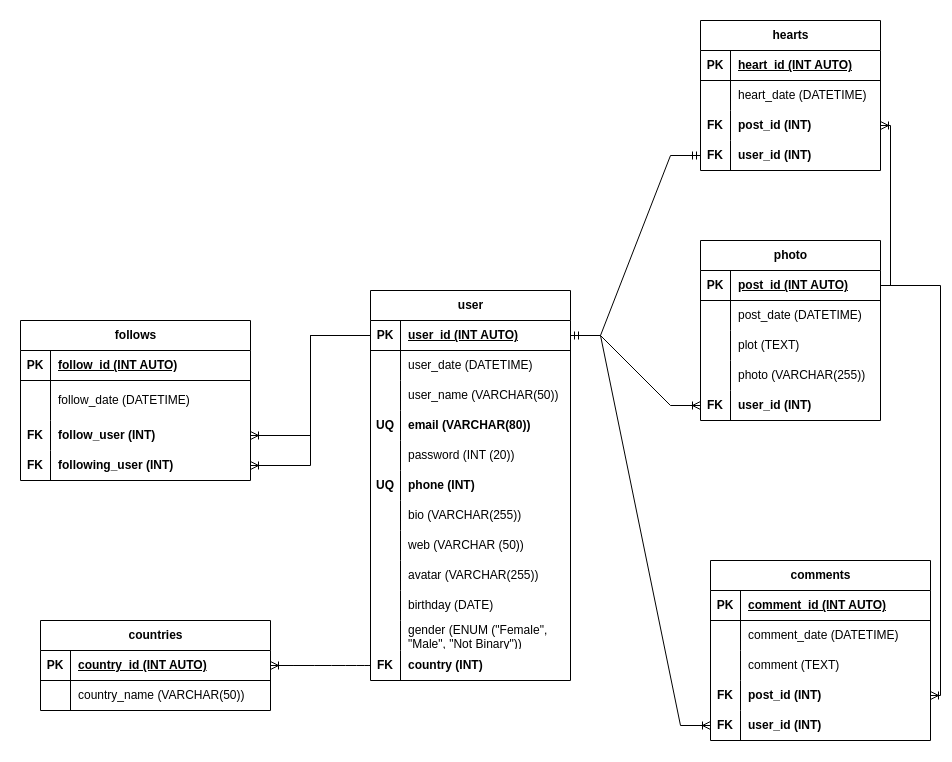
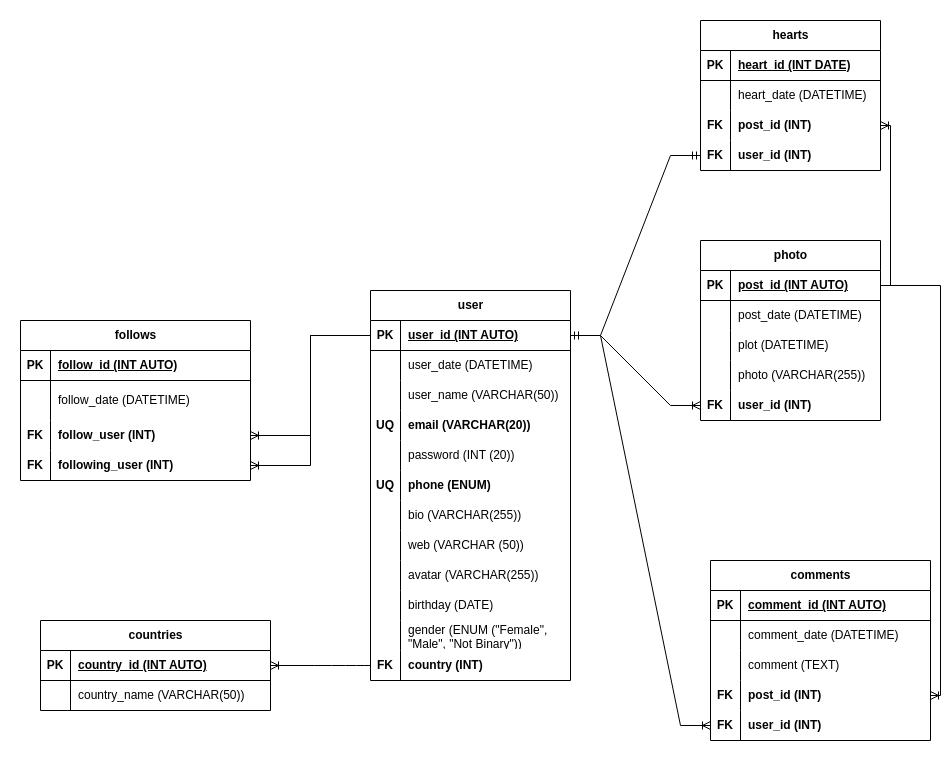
(798, 66) -> (798, 66)
(772, 346) -> (786, 346)
(468, 426) -> (468, 426)
(444, 486) -> (447, 486)
